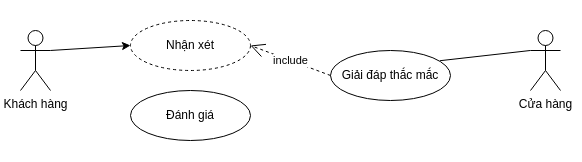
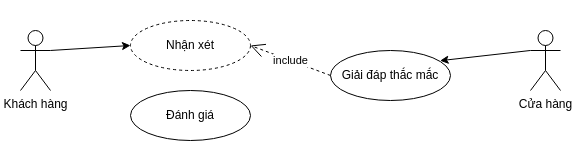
(445, 60) -> (448, 60)
